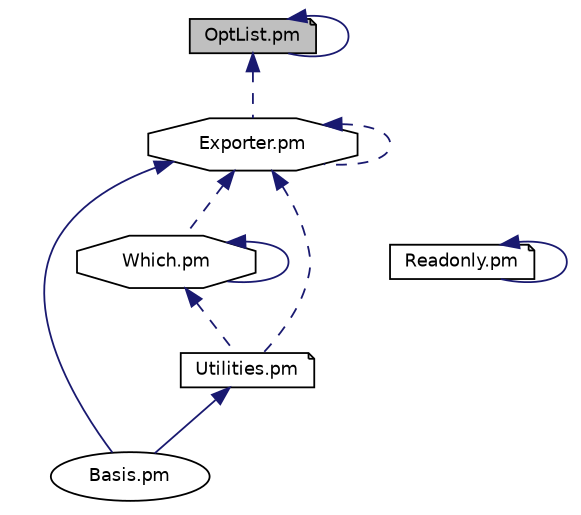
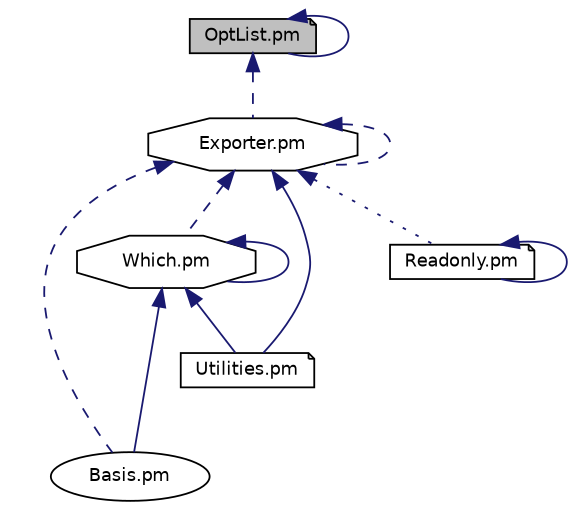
none -> (374, 212)
(309, 274) -> (309, 274)
(44, 291) -> (44, 291)
(216, 328) -> (216, 328)
(185, 427) -> (147, 379)
